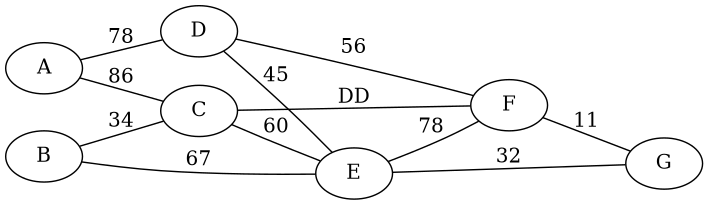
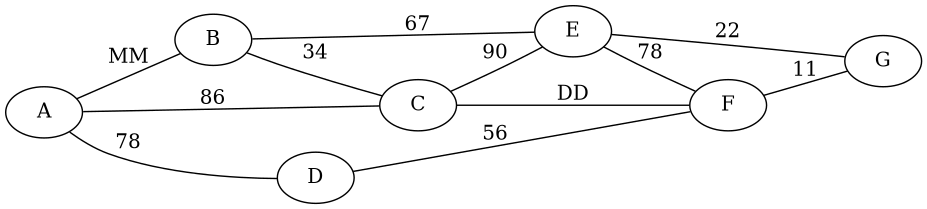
none -> (129, 76)
(279, 101) -> none
(277, 127) -> (496, 53)
(509, 157) -> (728, 32)
